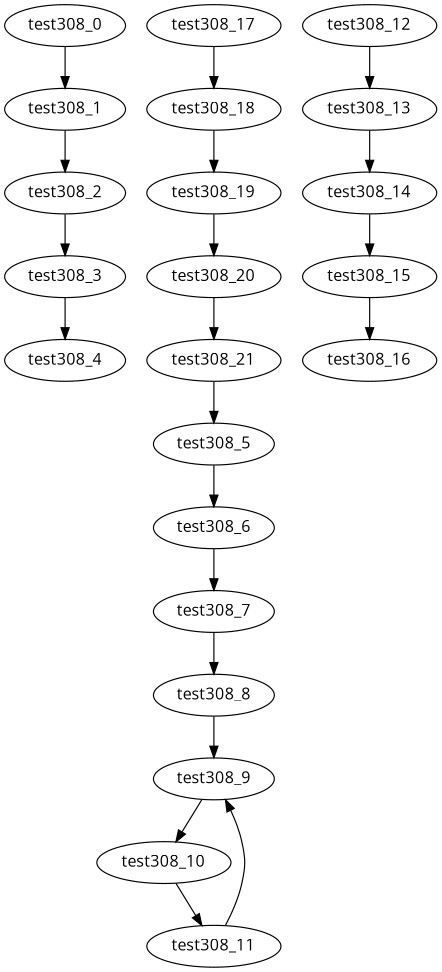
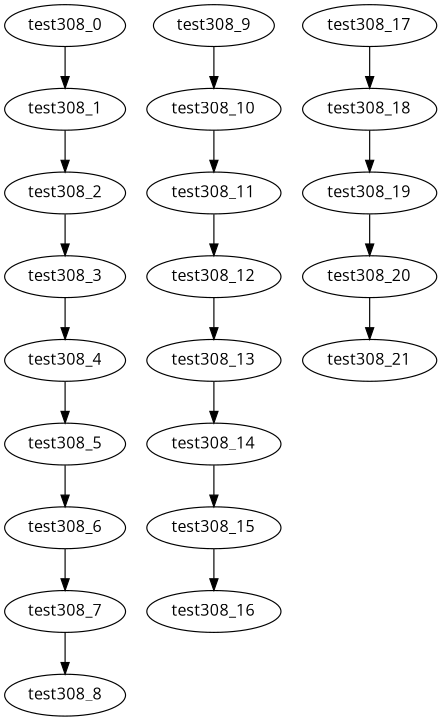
(214, 397) -> (65, 397)
(214, 731) -> none
(244, 869) -> (214, 229)
